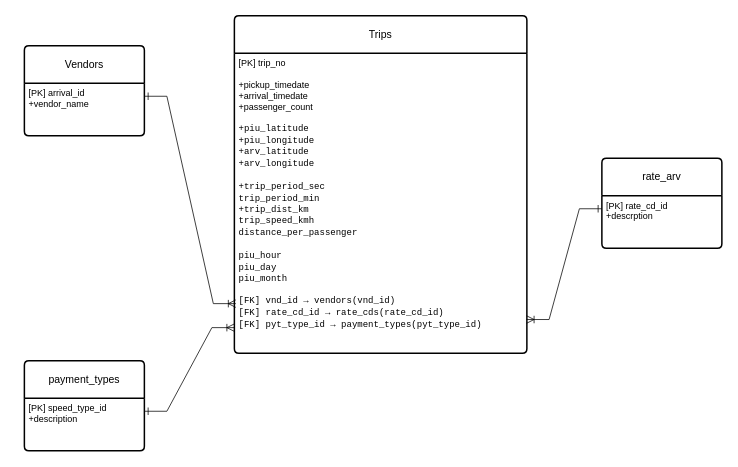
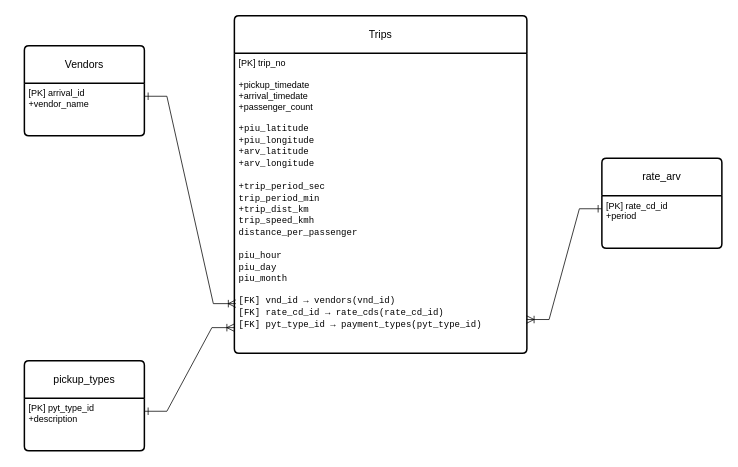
(642, 211) -> (642, 211)
(84, 379) -> (84, 379)
(72, 414) -> (67, 414)
